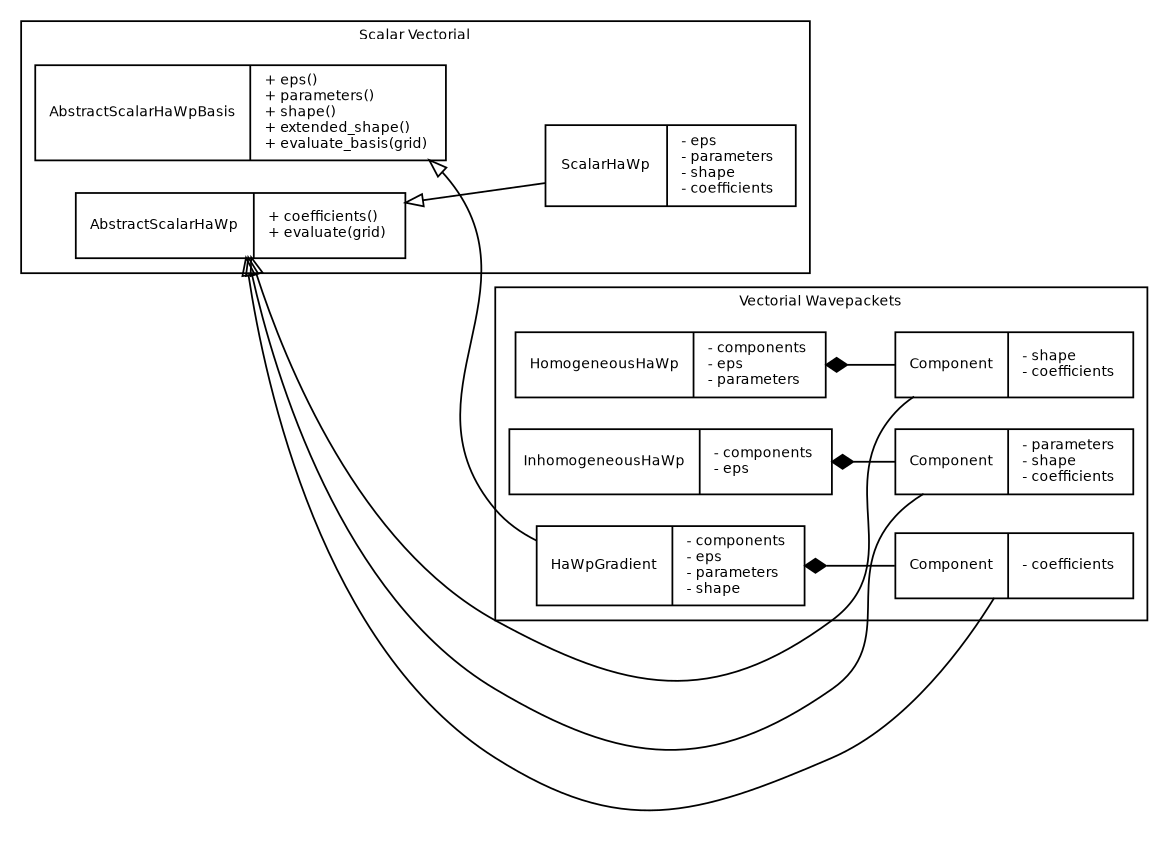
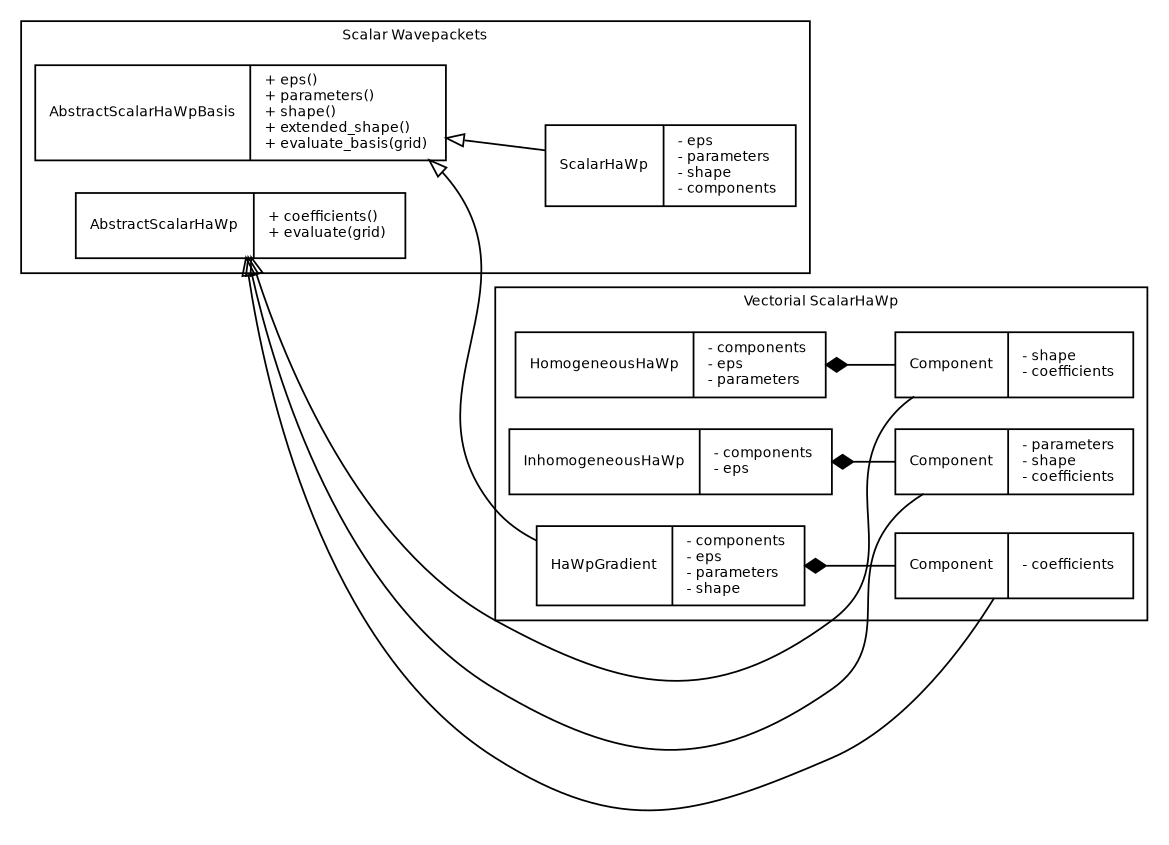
(416, 36) -> (416, 36)
(730, 189) -> (730, 189)
(484, 192) -> (505, 145)
(821, 302) -> (821, 302)
